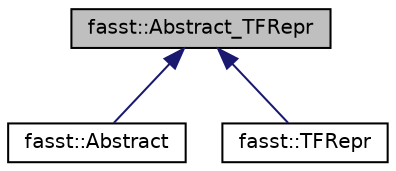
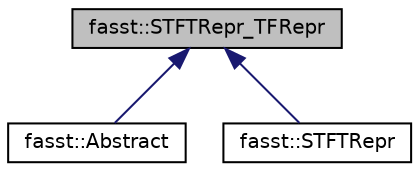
(201, 29) -> (207, 29)
(305, 143) -> (317, 143)
